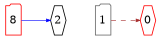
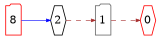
none -> (79, 20)
